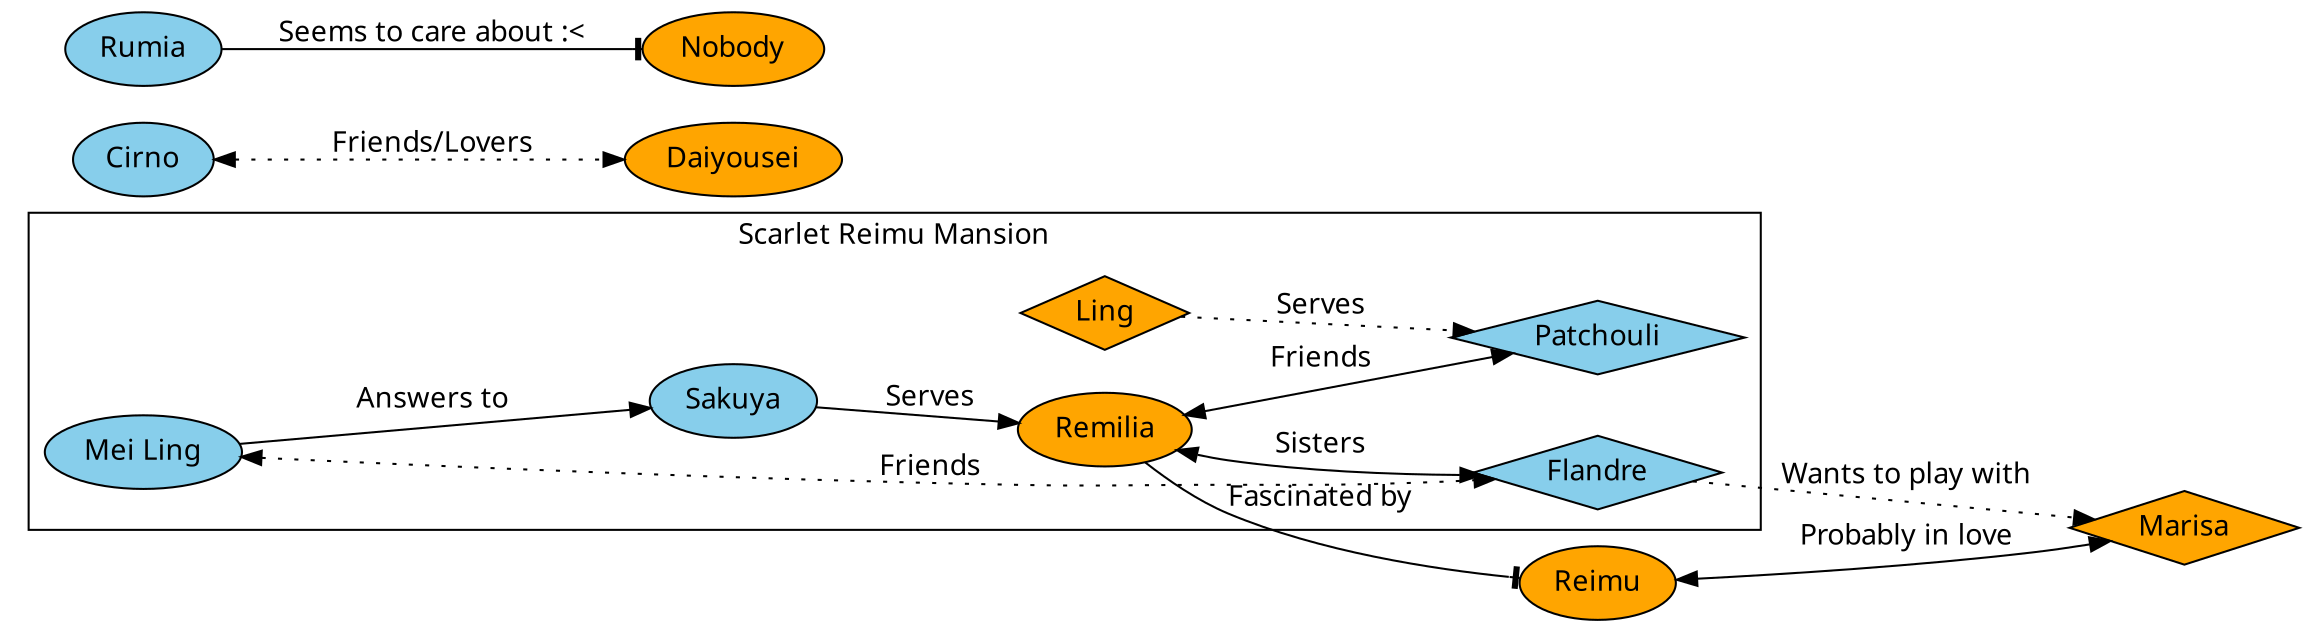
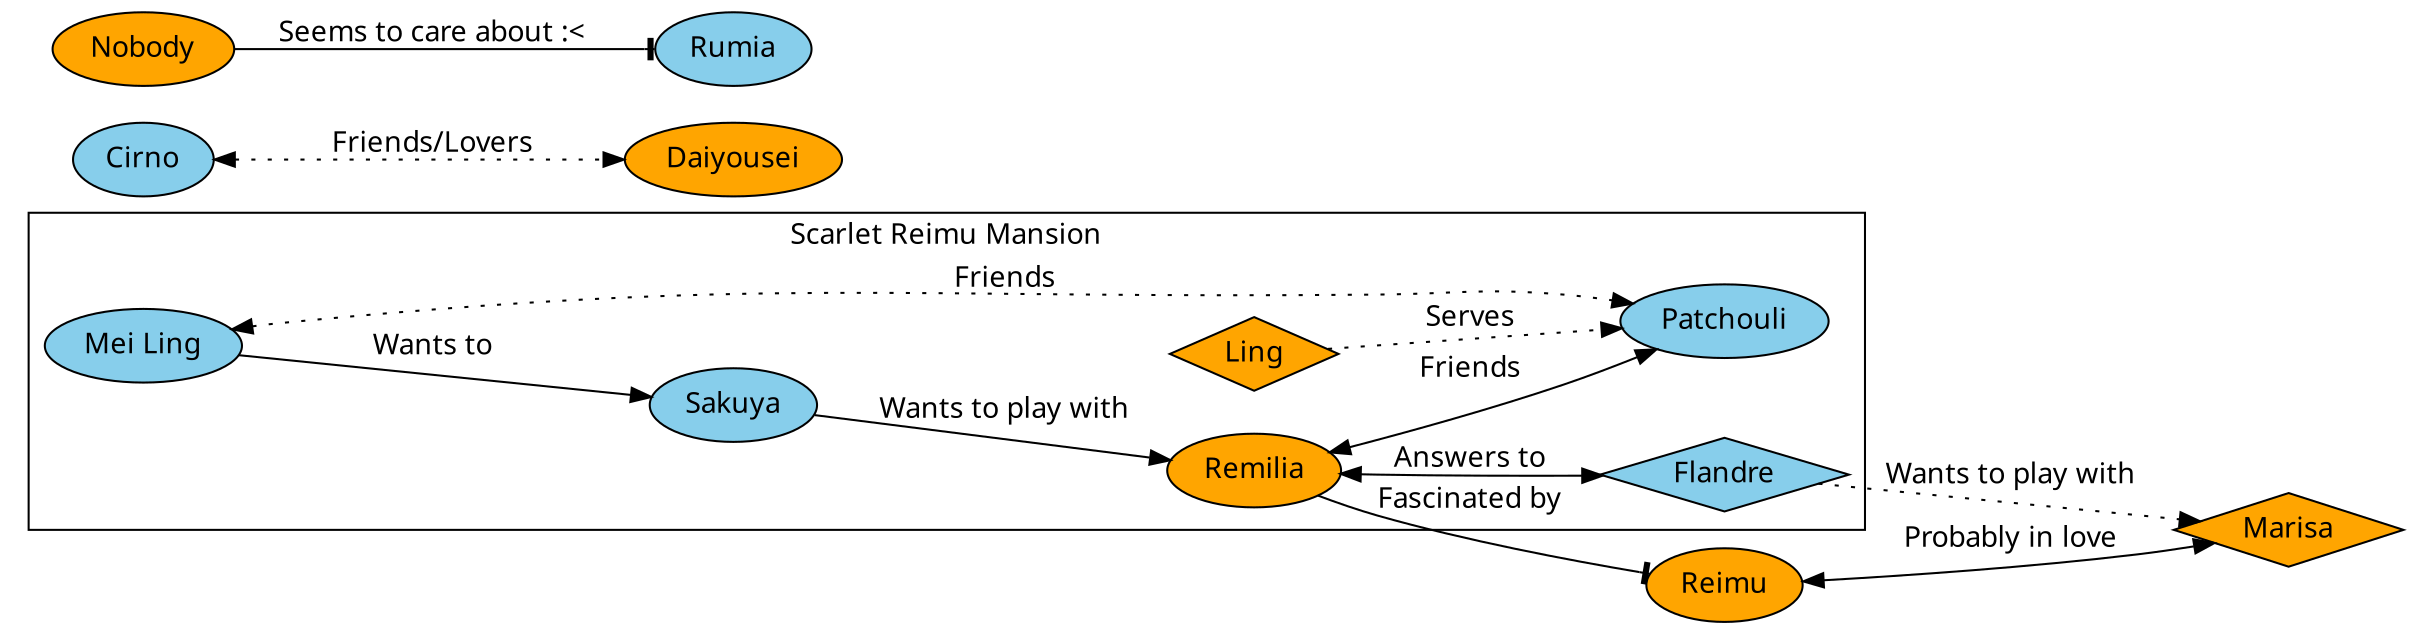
(427, 49) -> (439, 49)
(1598, 338) -> (1725, 321)
(930, 398) -> (1005, 410)
(433, 400) -> (433, 347)
(1321, 445) -> (1470, 459)
(868, 481) -> (932, 293)
